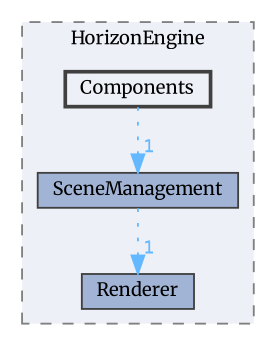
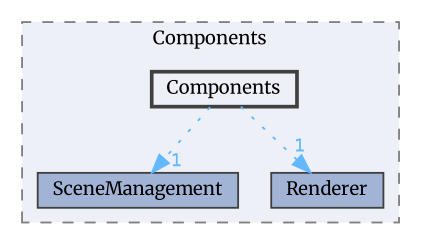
(138, 40) -> (211, 40)
(138, 232) -> (269, 133)
